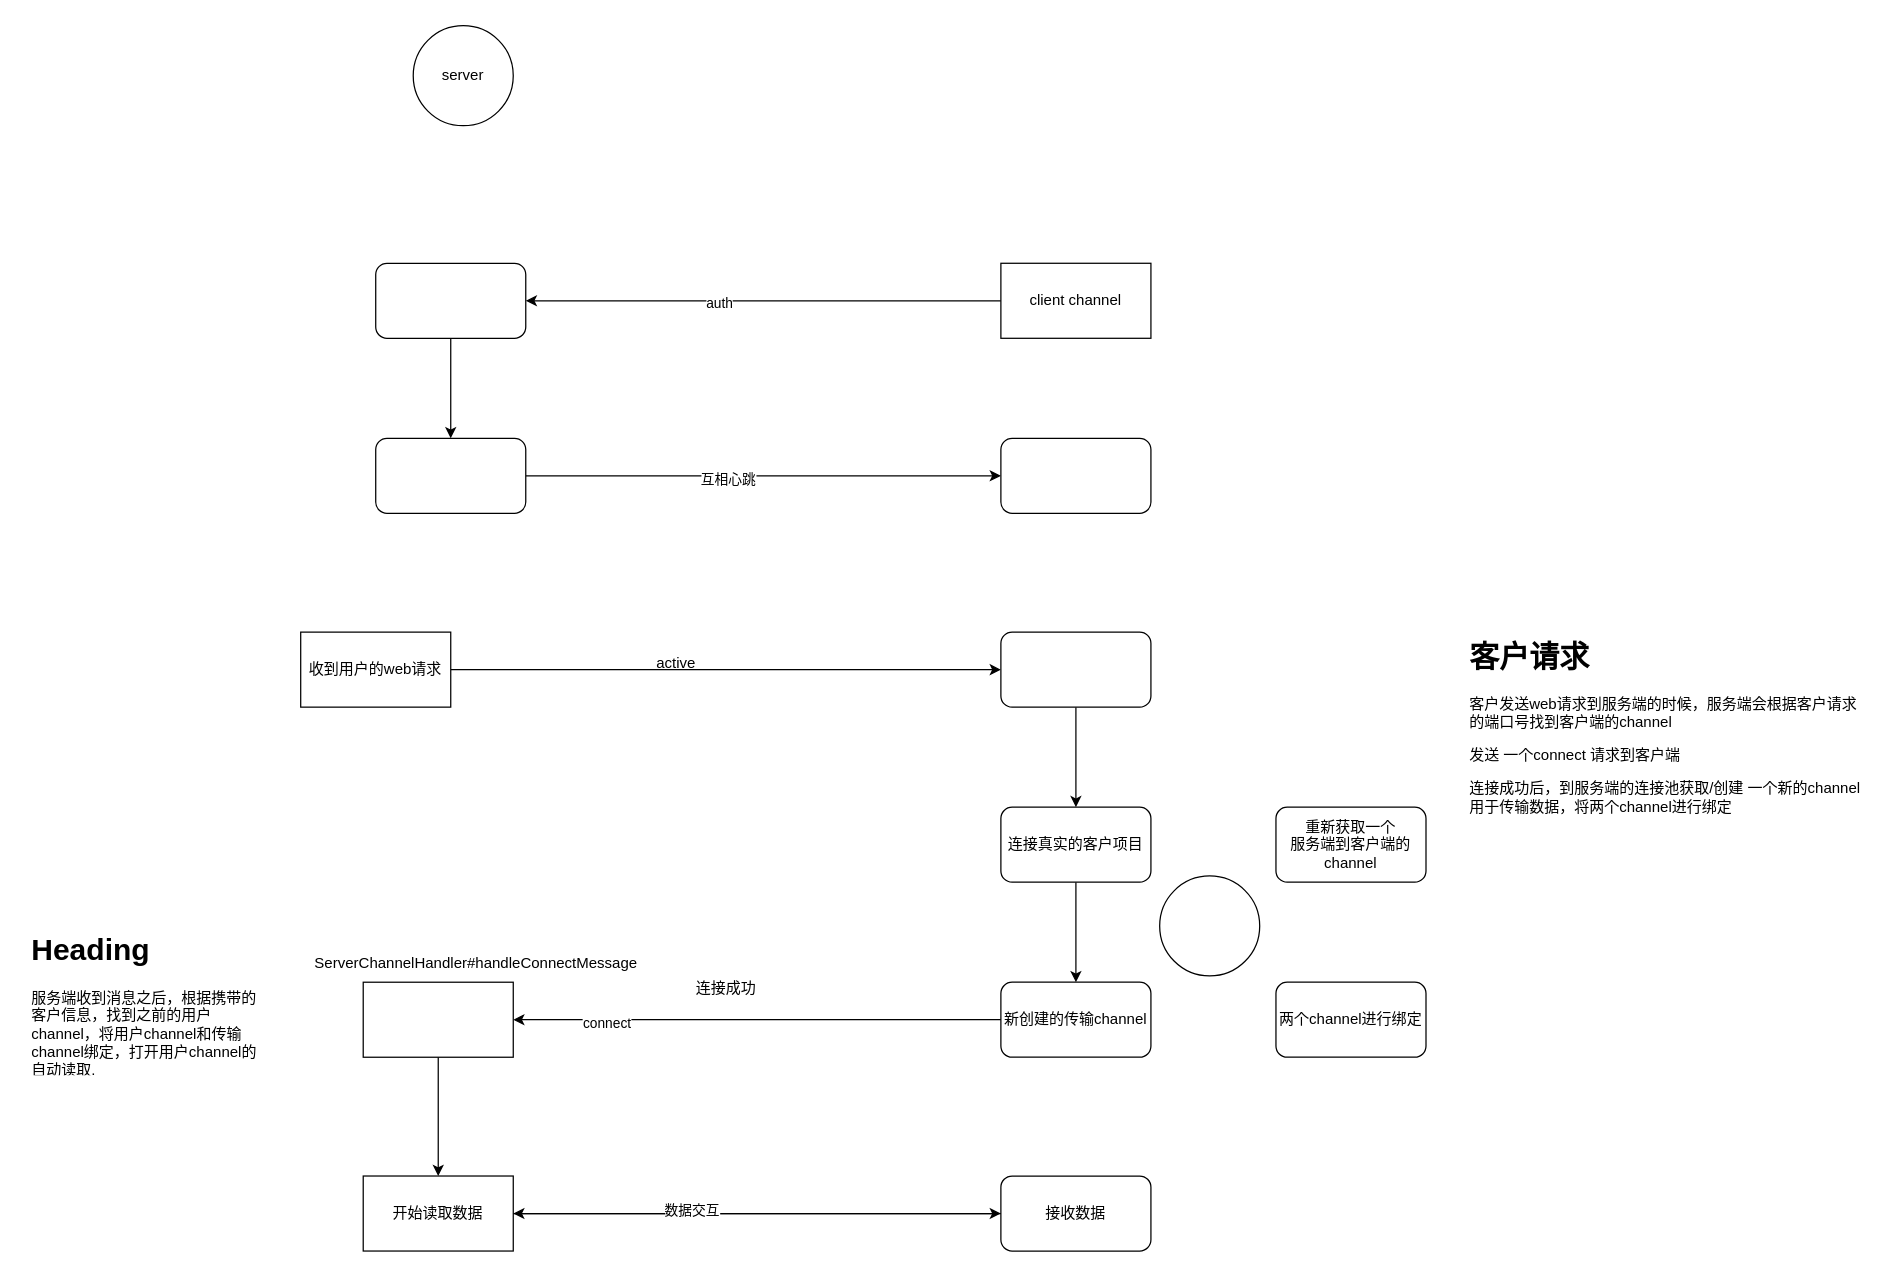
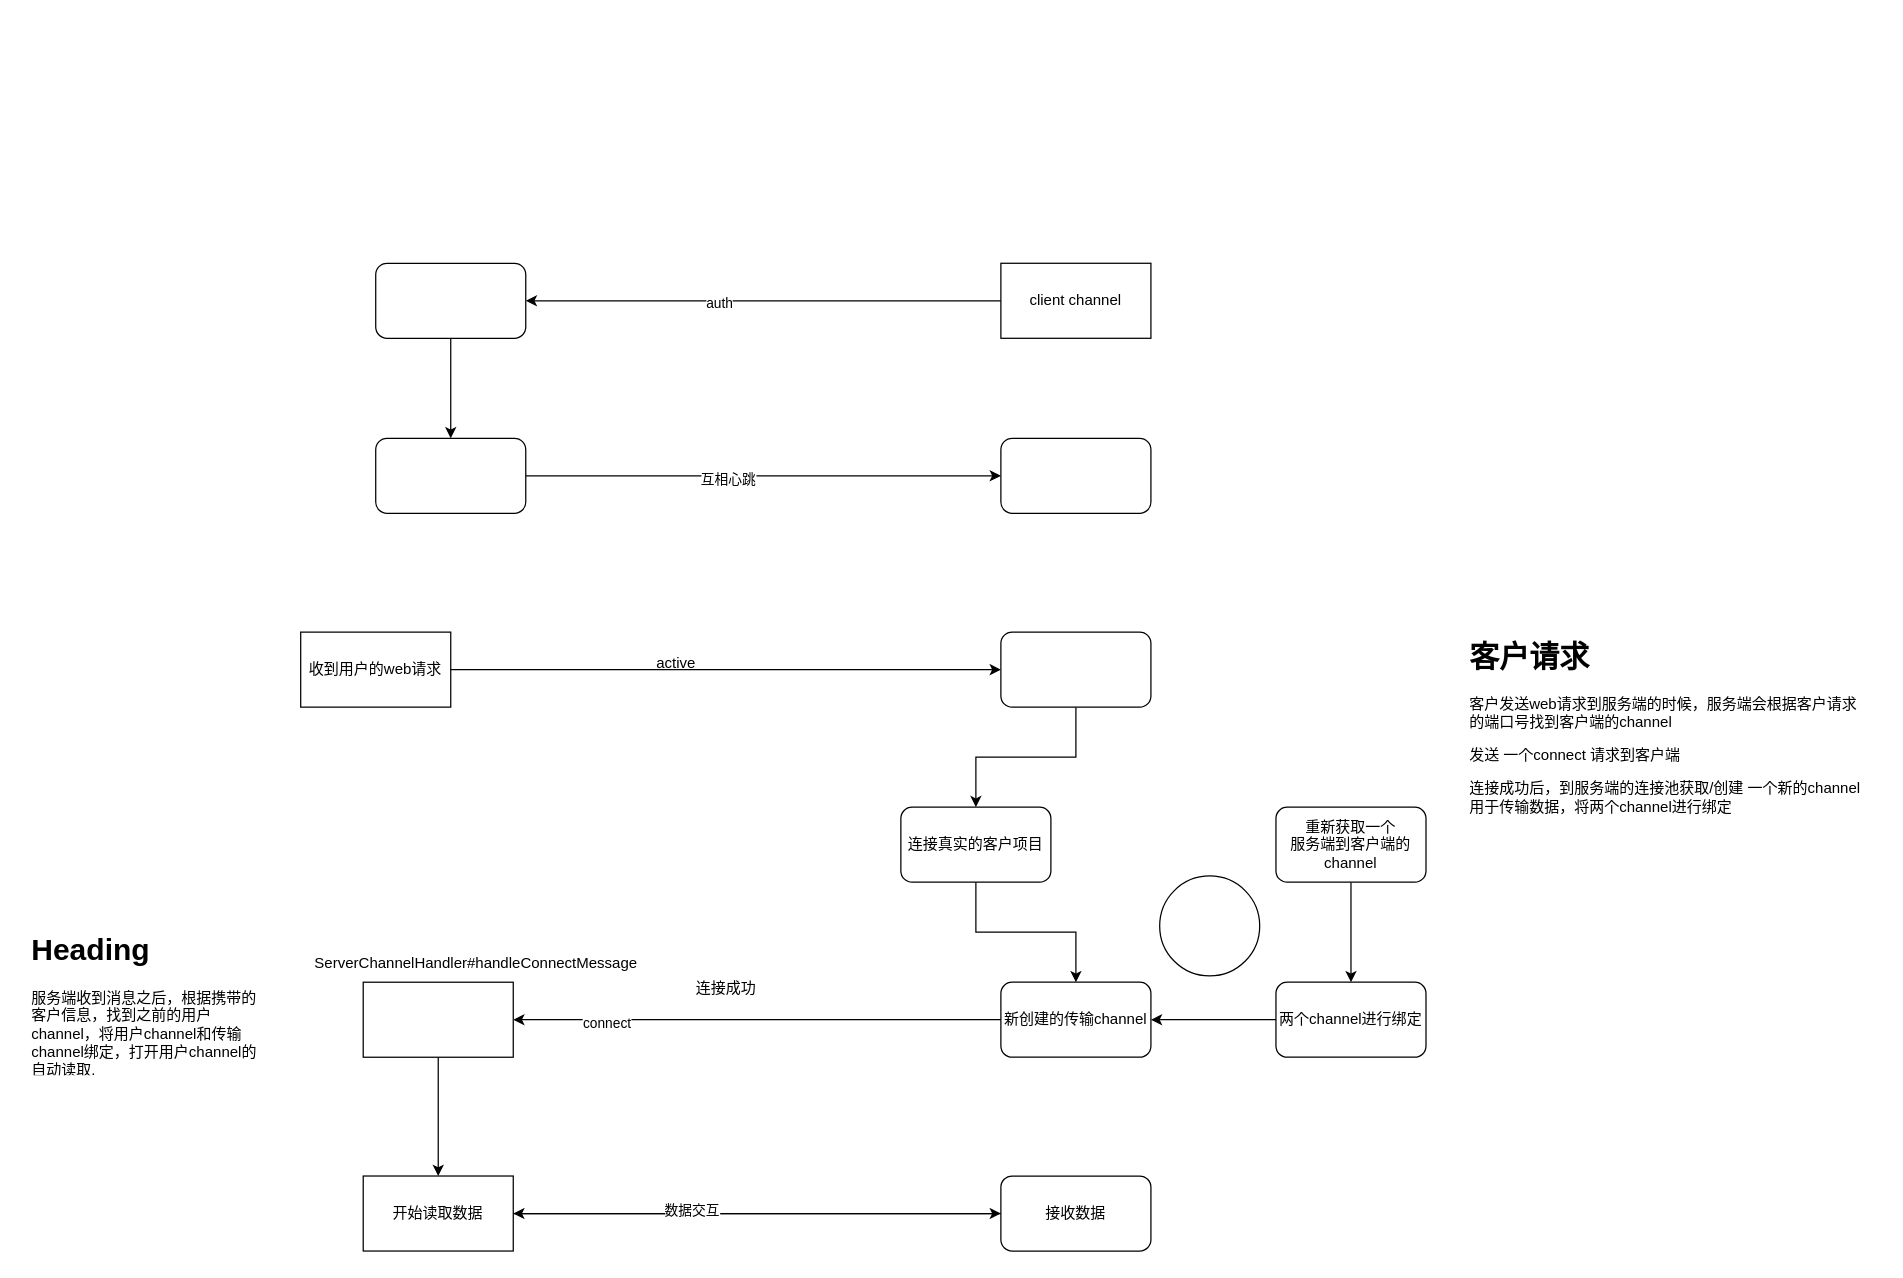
(463, 76) -> none
(1076, 844) -> (976, 844)
none -> (1351, 928)
none -> (1218, 1019)
